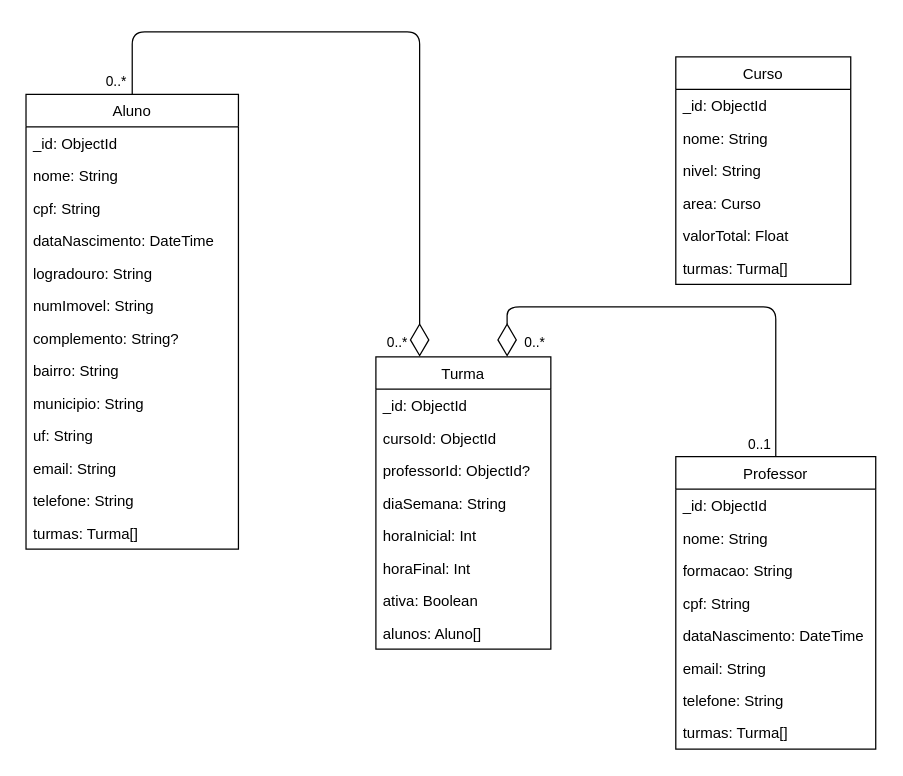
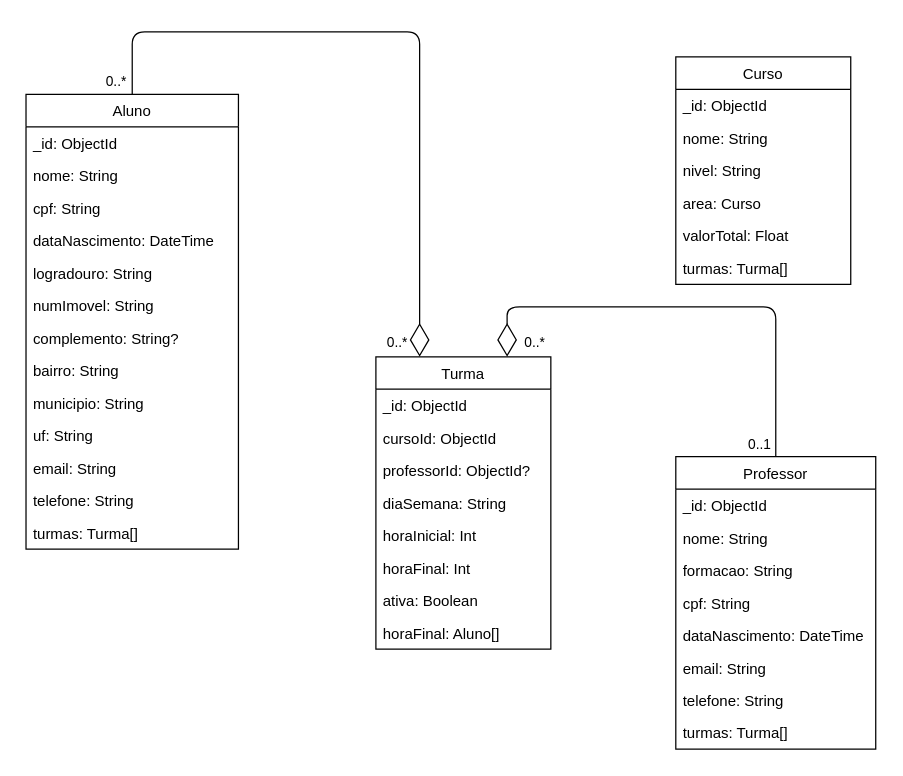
(438, 634) -> (448, 634)
